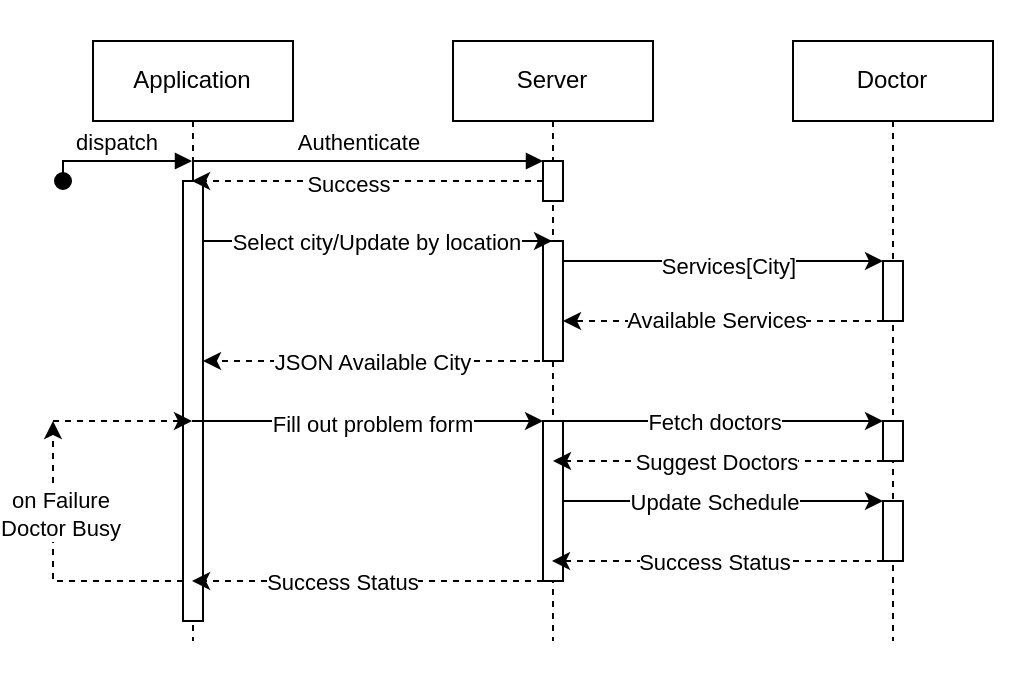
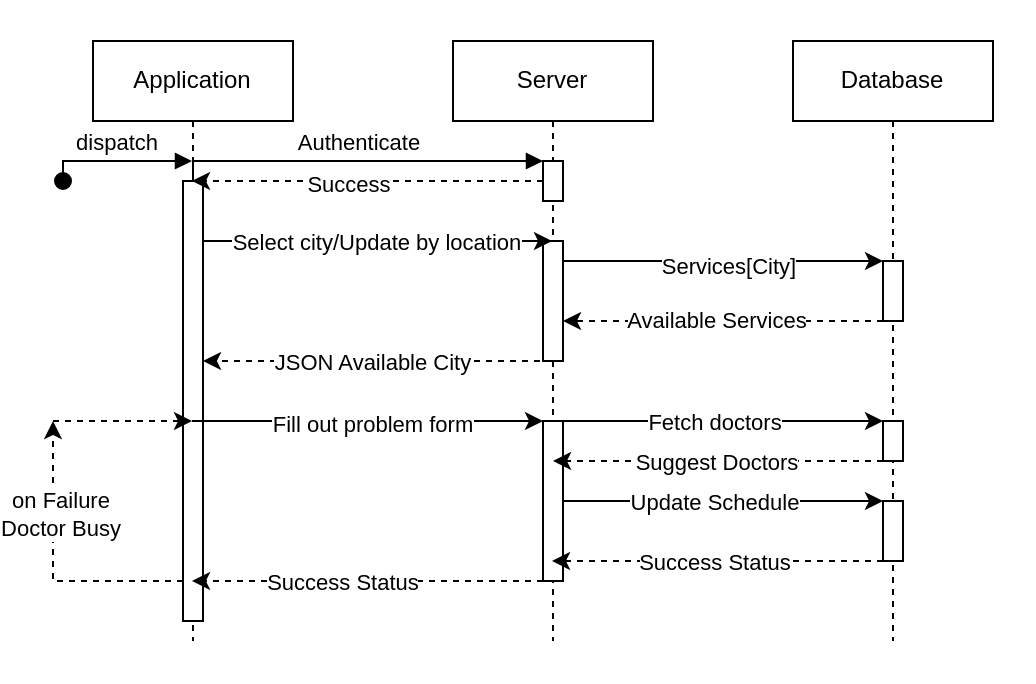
(893, 81) -> (893, 81)
